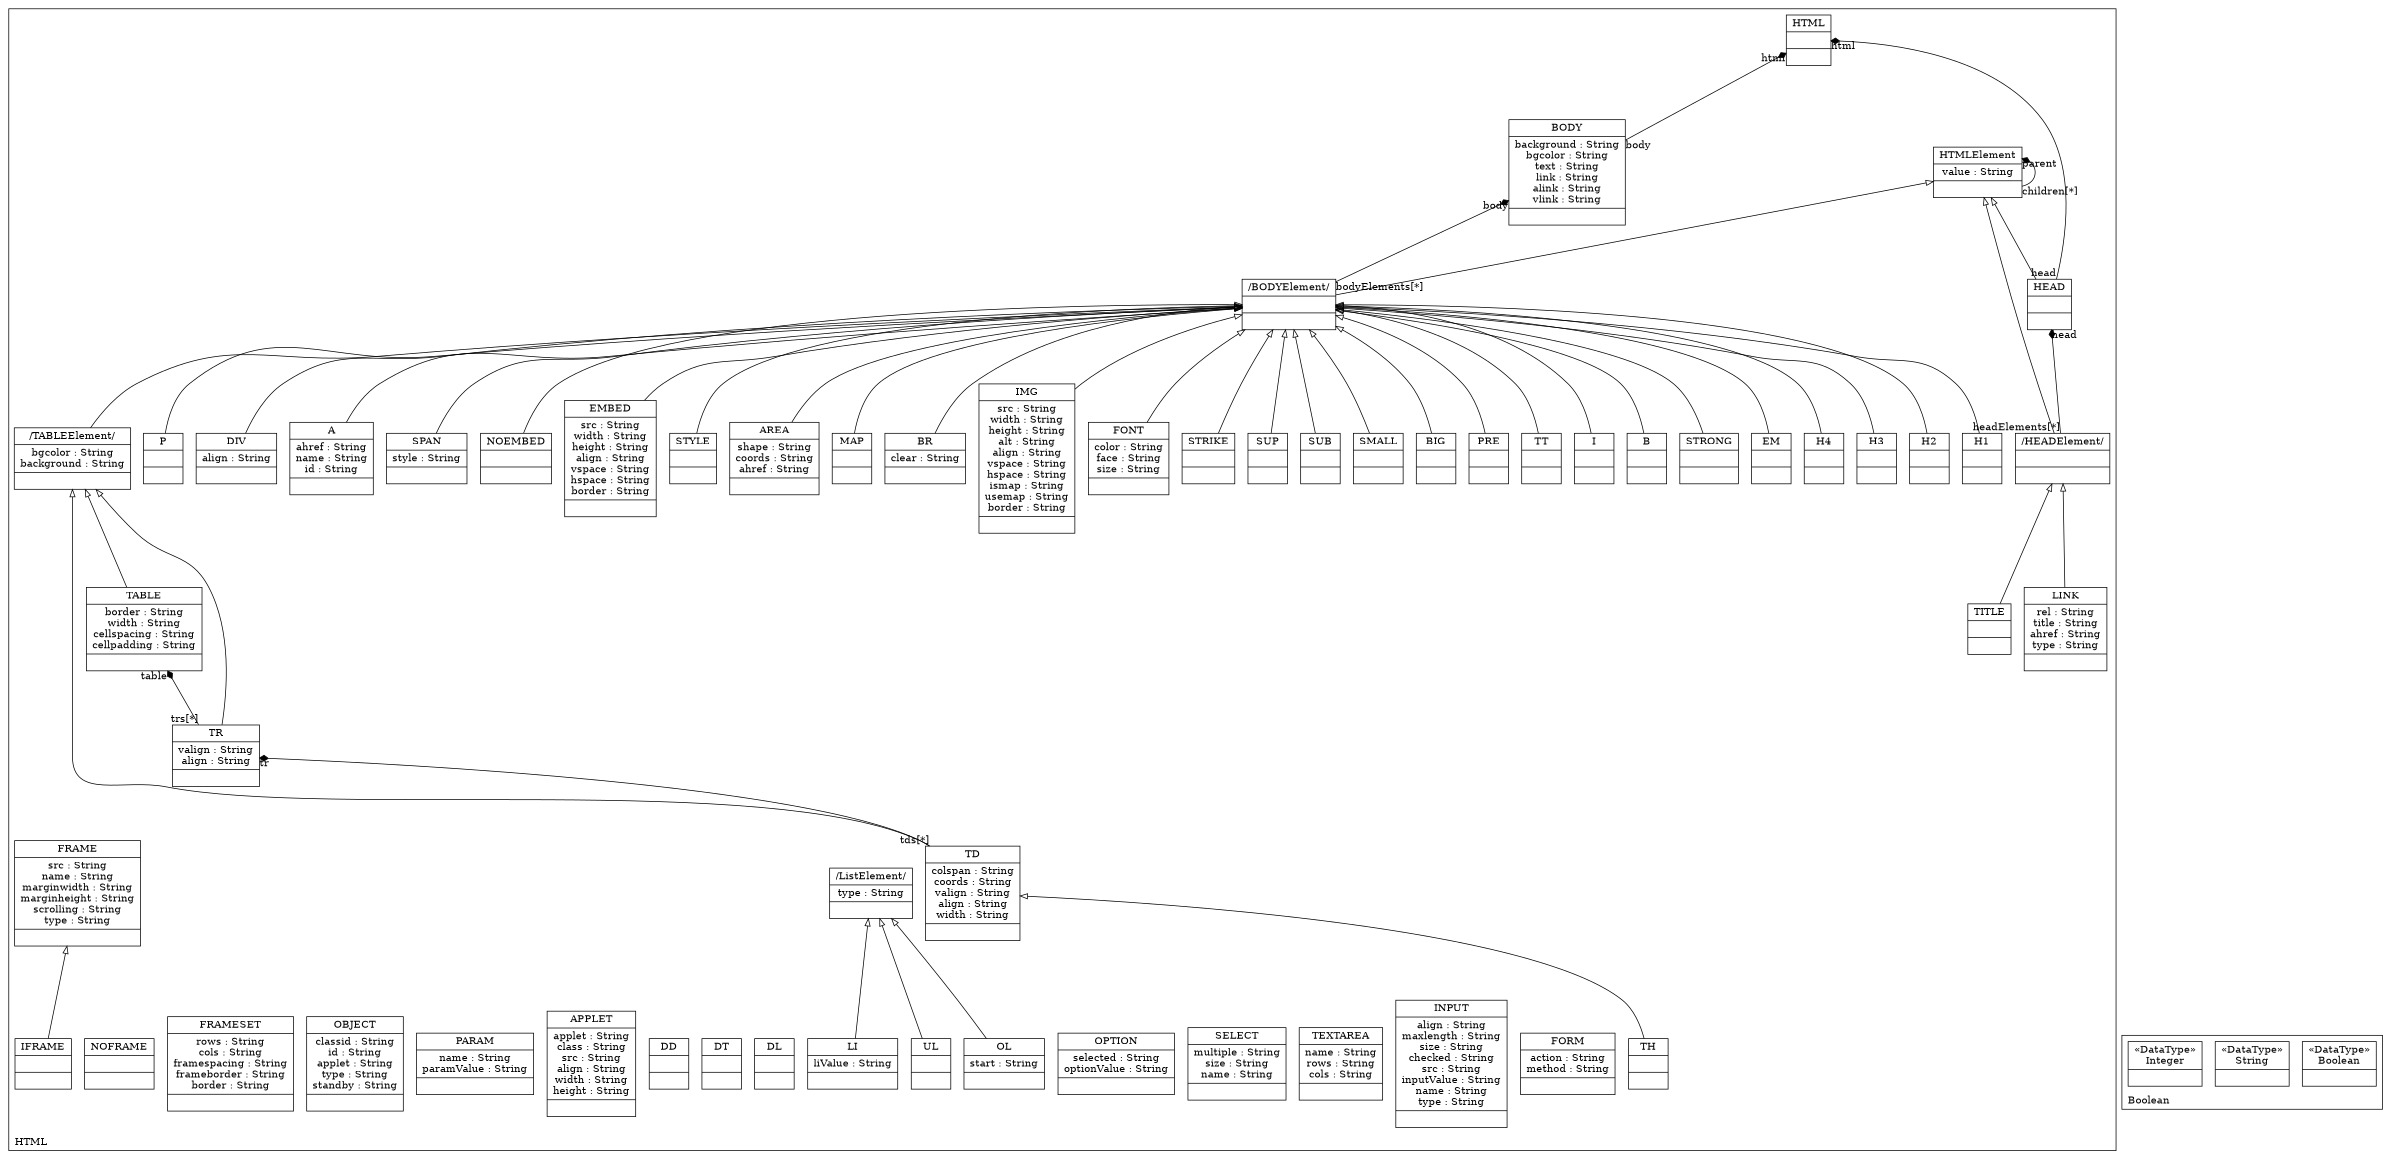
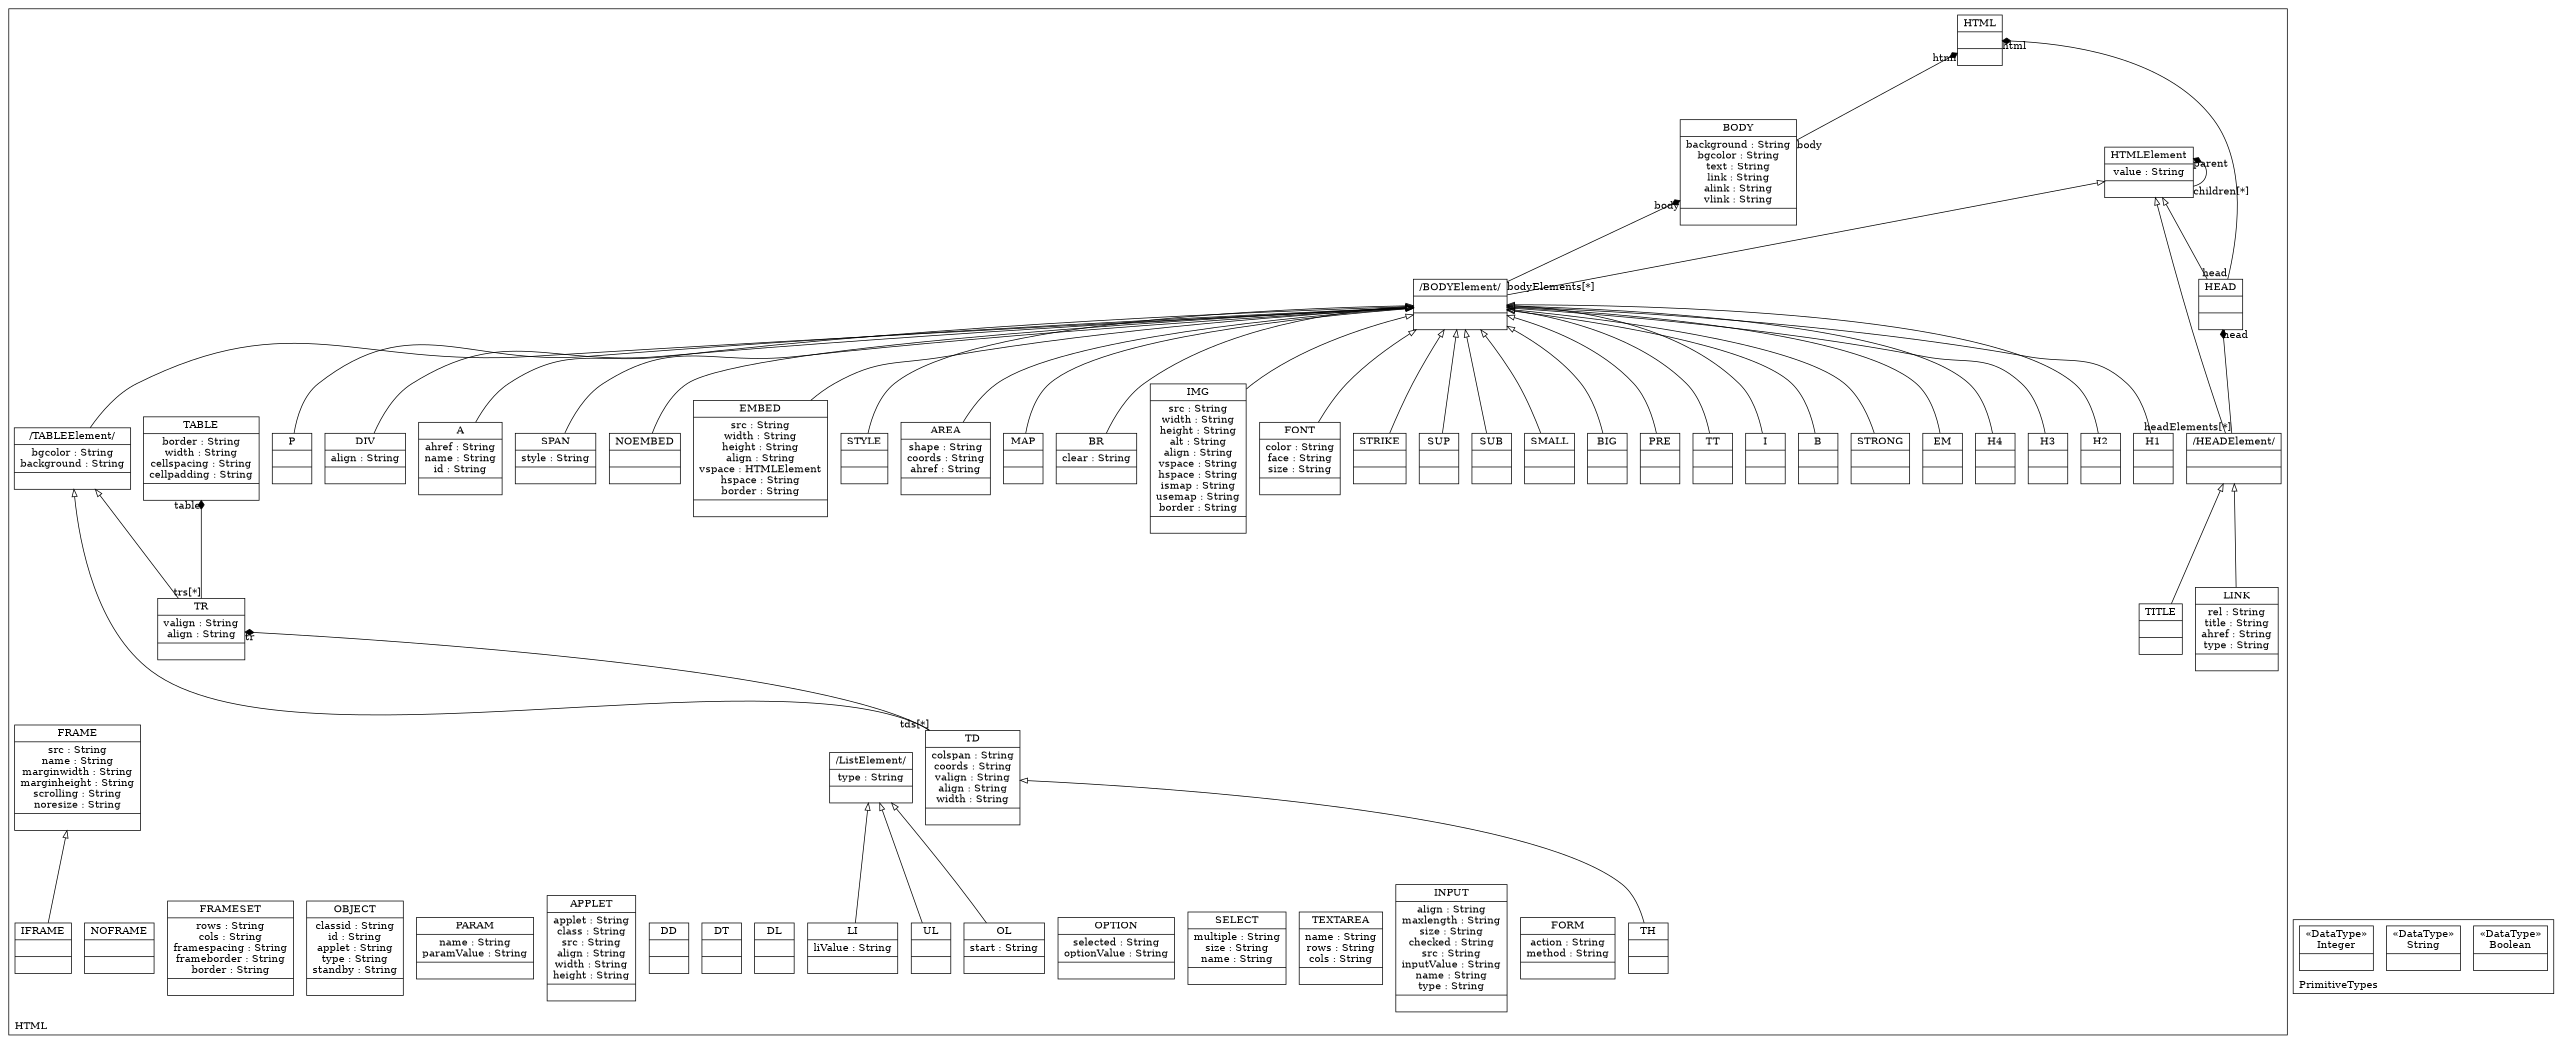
(610, 469) -> (760, 469)
(107, 542) -> none
(78, 920) -> (78, 805)
(2149, 1101) -> (2339, 985)
